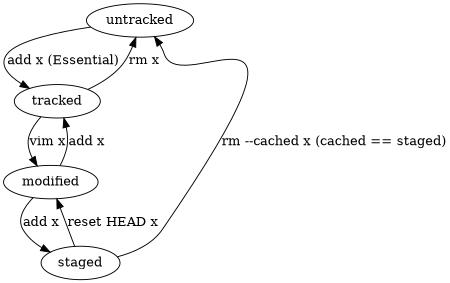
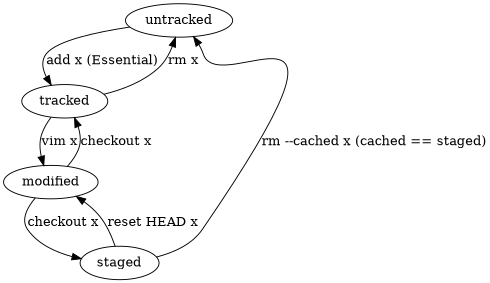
(87, 142) -> (116, 142)
(42, 223) -> (63, 223)
